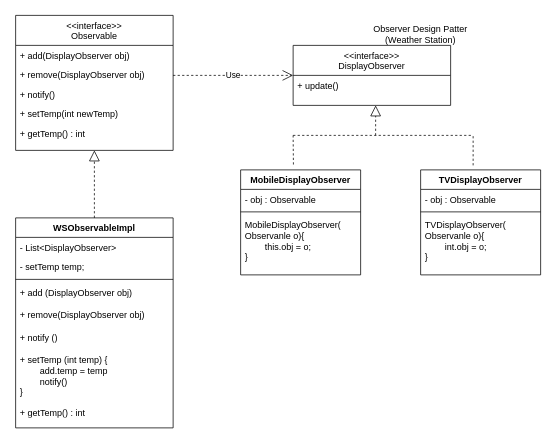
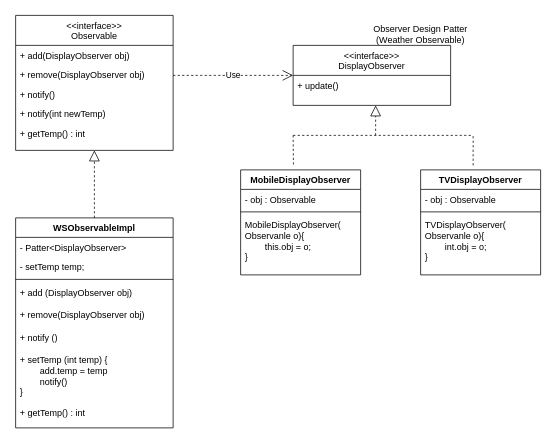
(420, 34) -> (420, 34)
(71, 114) -> (68, 114)
(73, 248) -> (79, 248)
